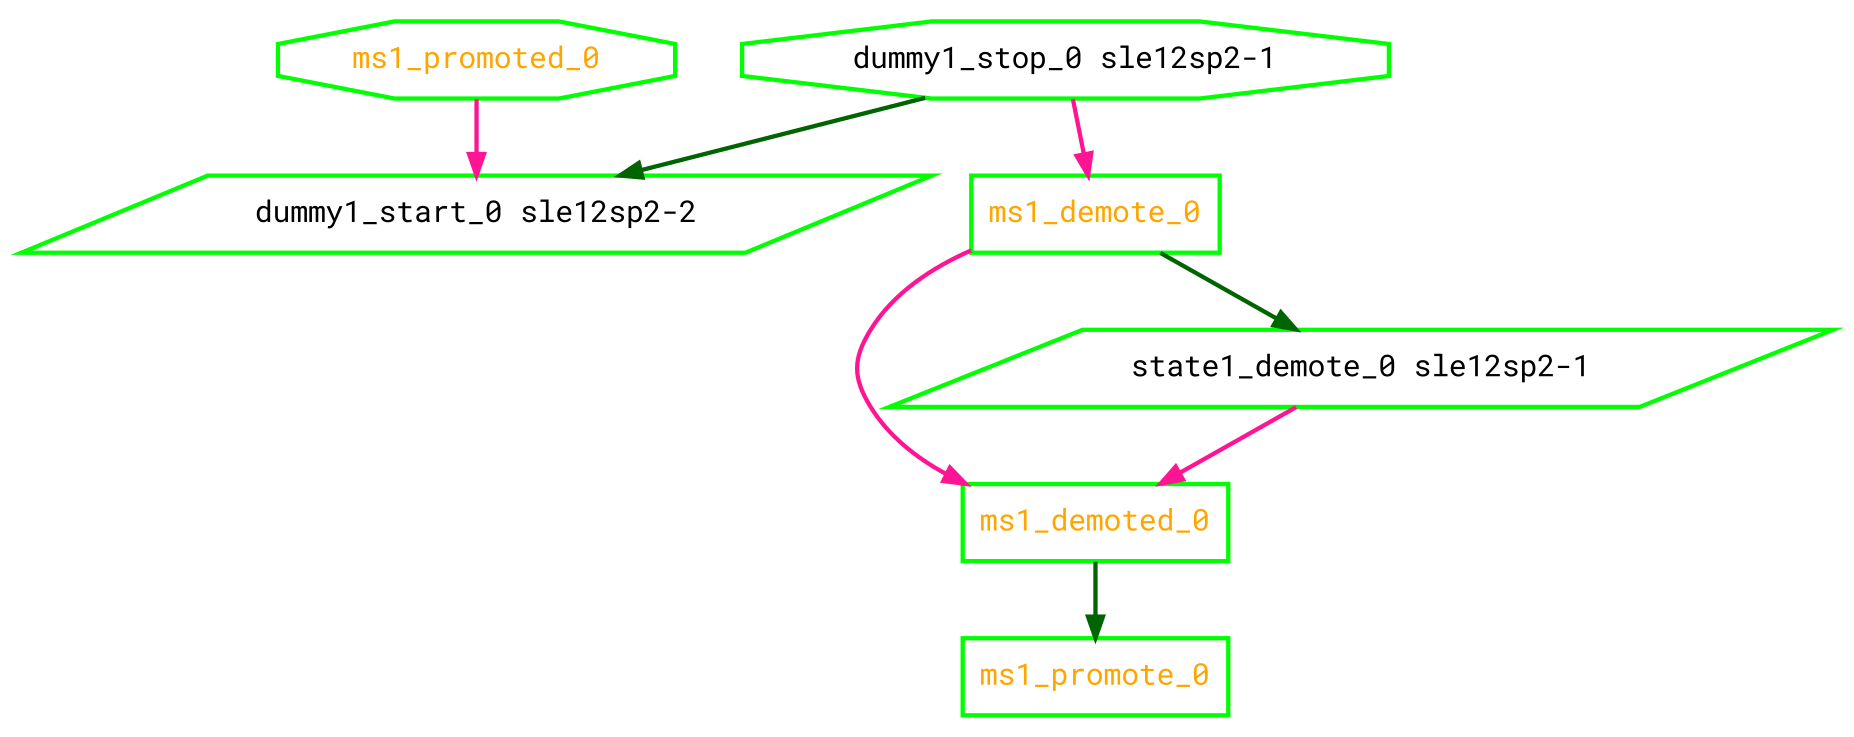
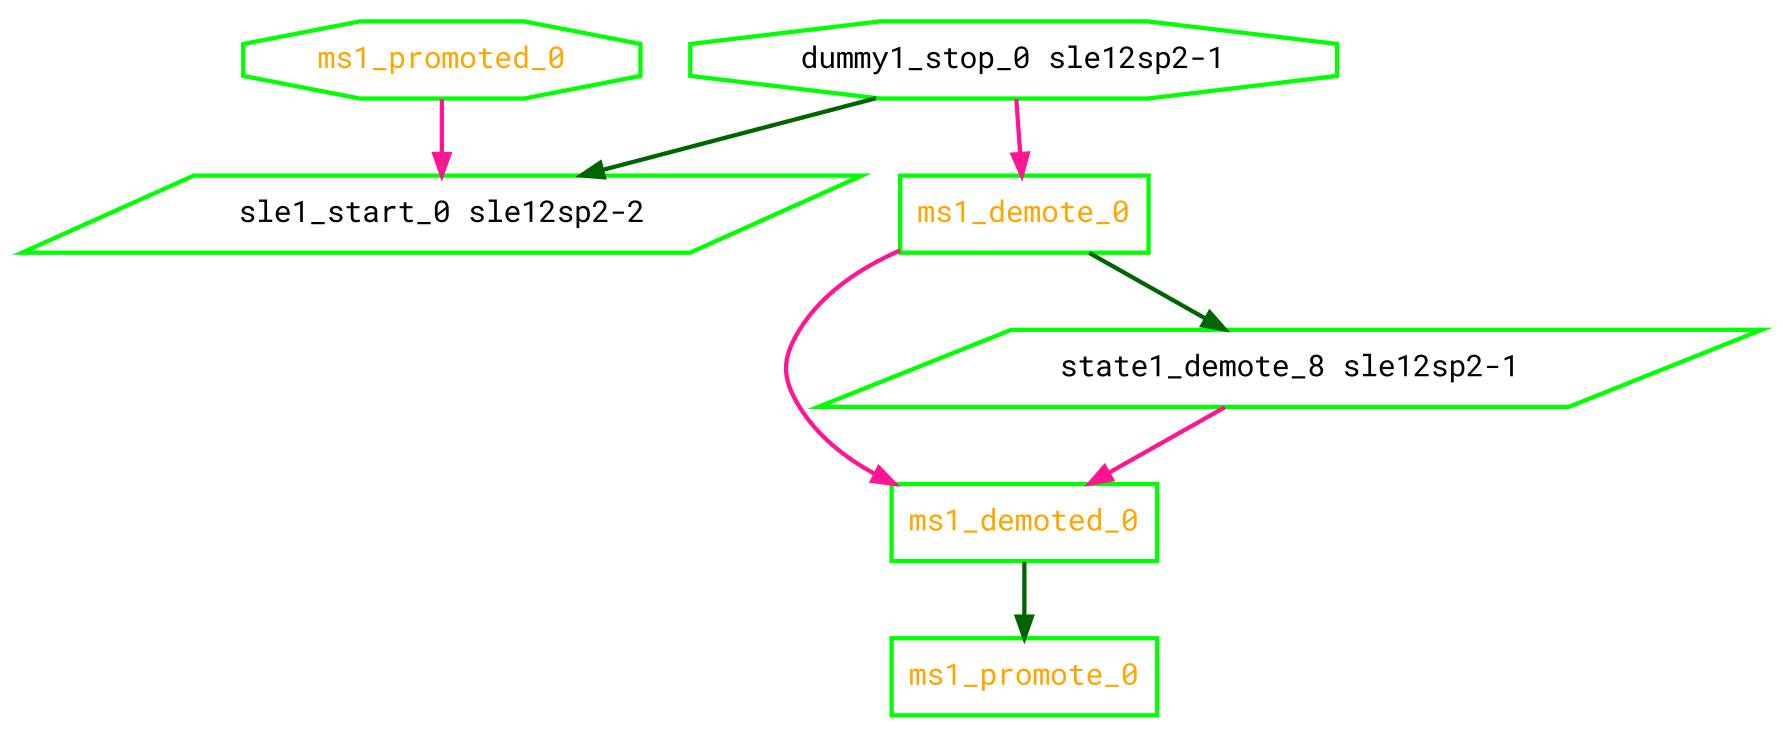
(477, 214) -> (442, 214)
(1361, 368) -> (1290, 368)
